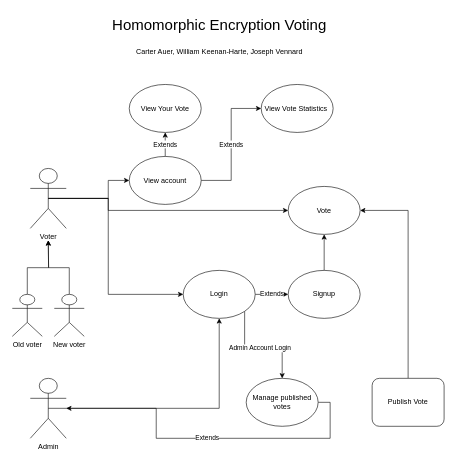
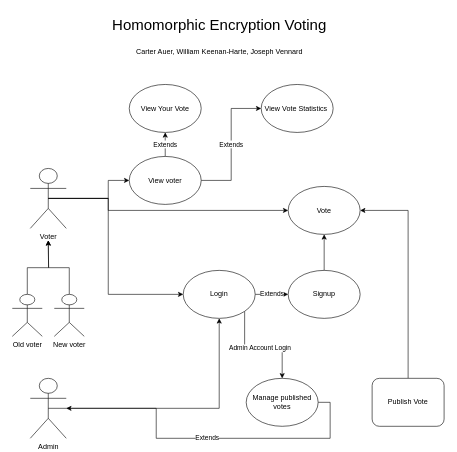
(165, 180) -> (165, 180)
